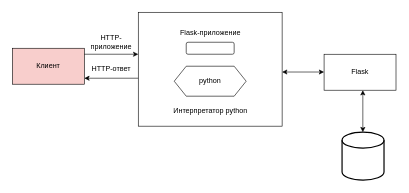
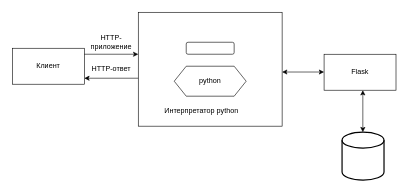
(210, 33) -> none
(48, 66) -> (48, 66)
(210, 111) -> (201, 111)
